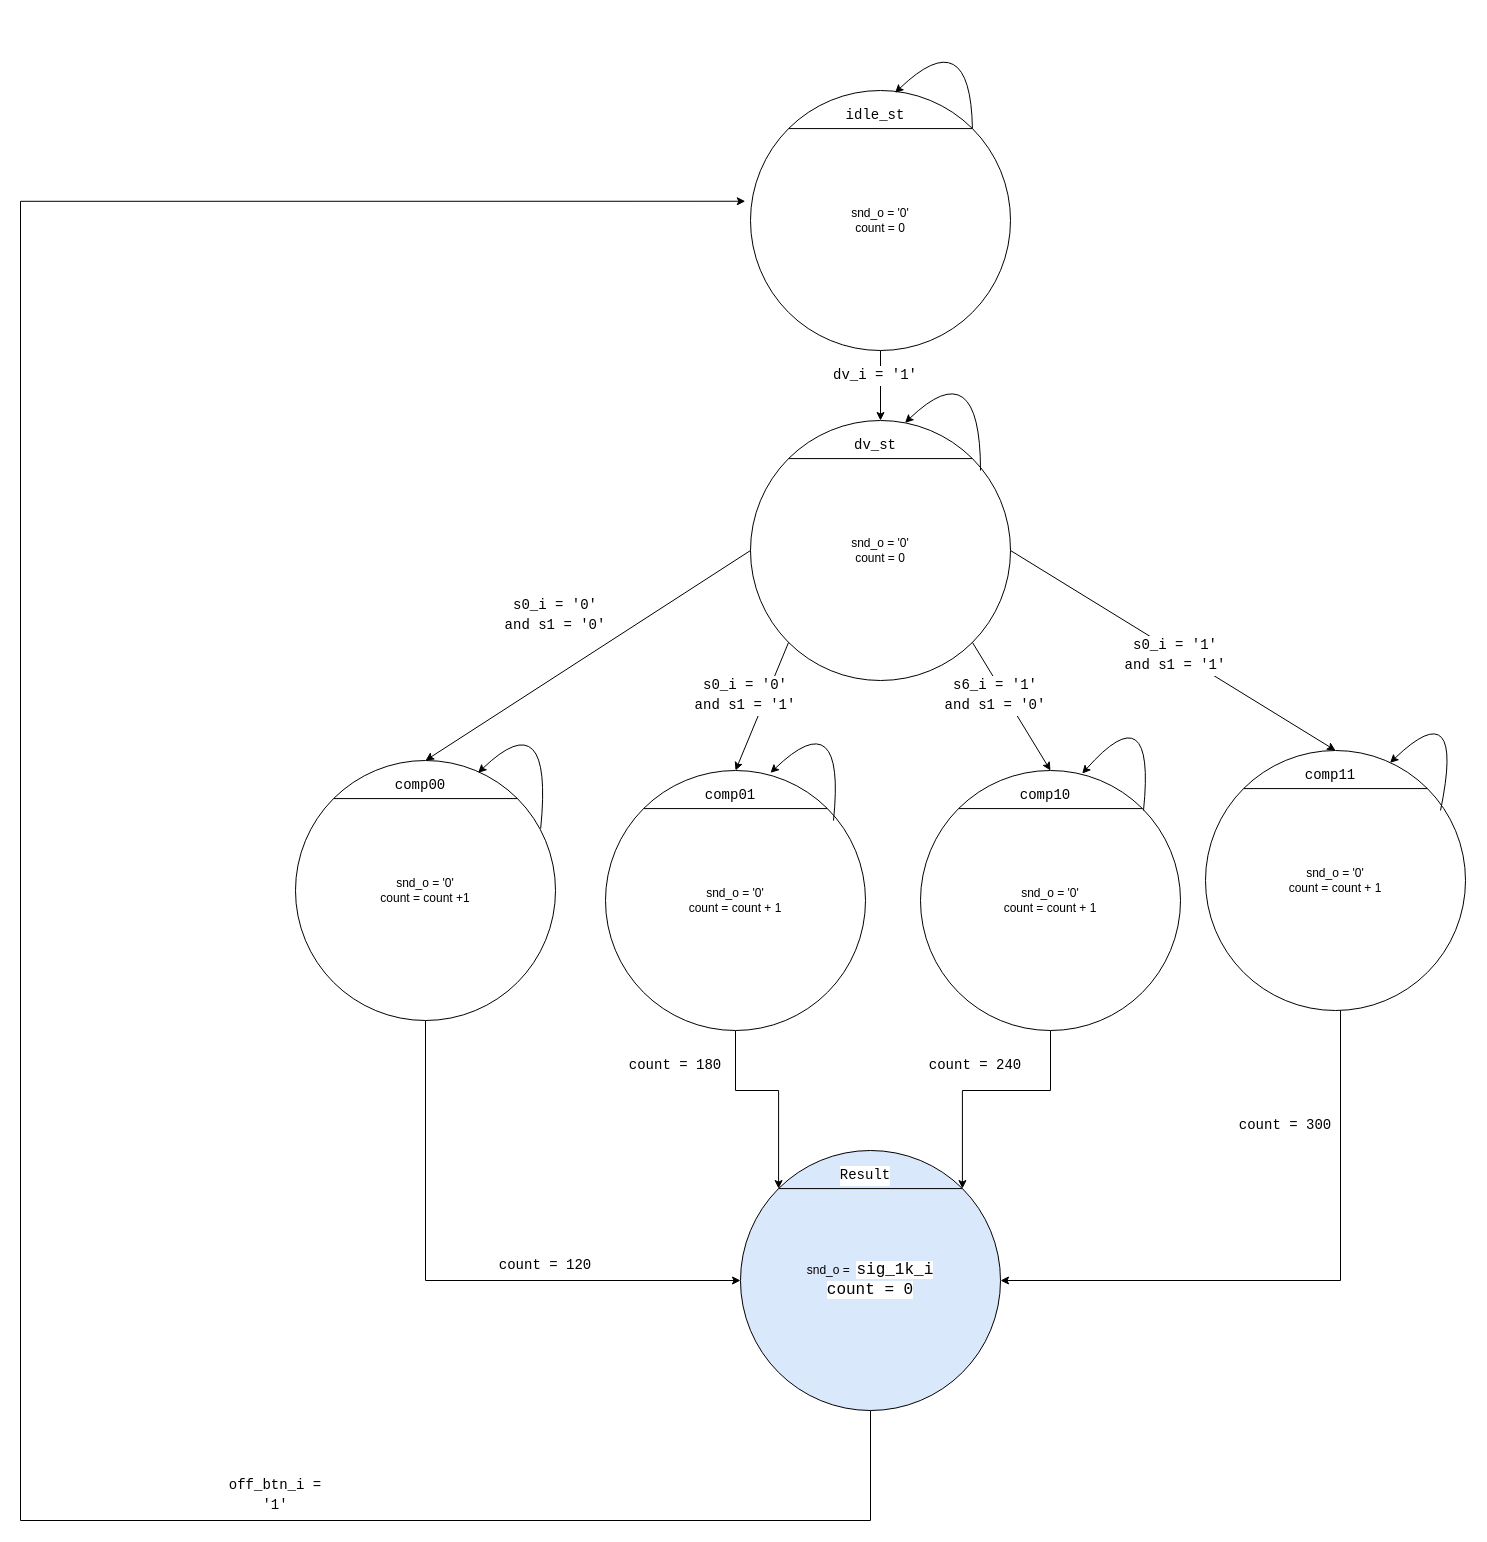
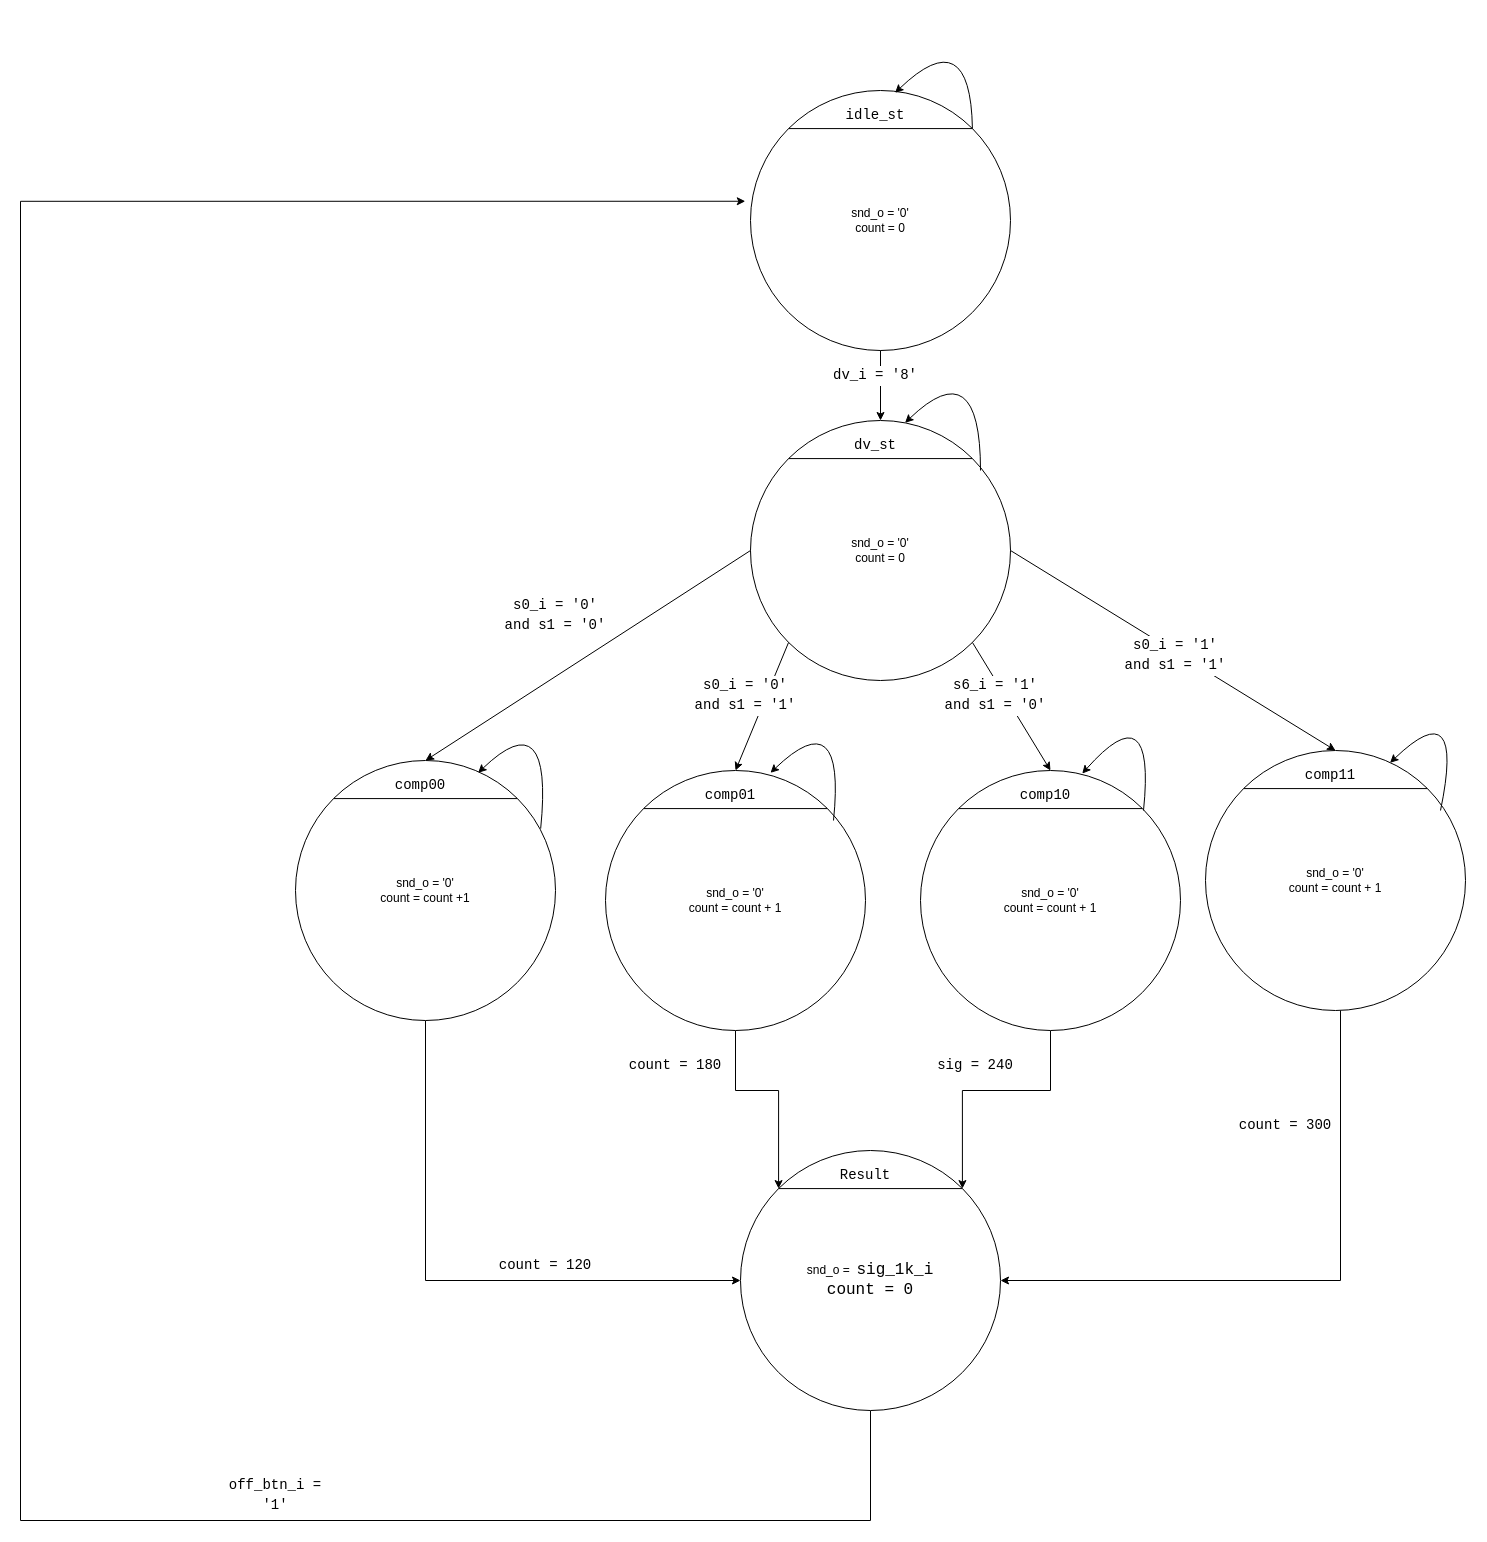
(876, 376) -> (876, 376)
(976, 1066) -> (976, 1066)
(871, 1281) -> (871, 1281)
